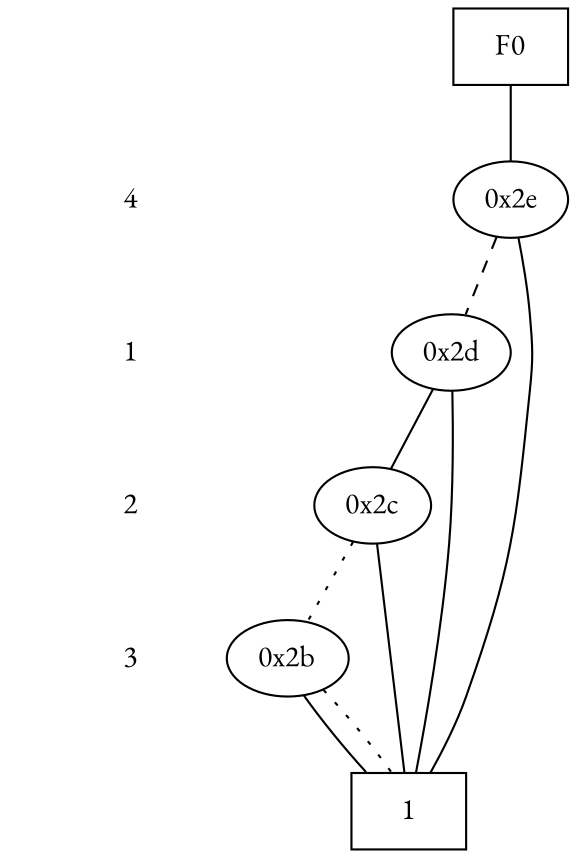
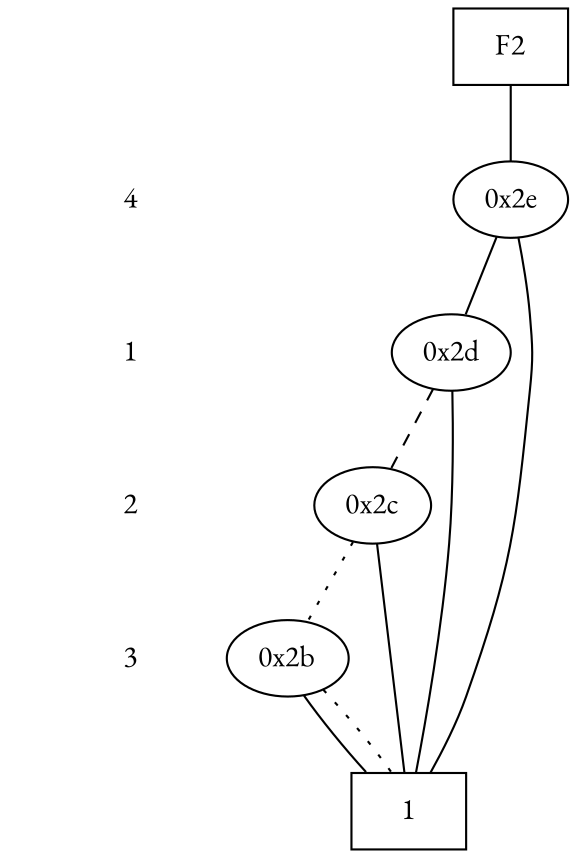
(511, 47) -> (511, 47)
(481, 276) -> (481, 276)
(412, 429) -> (412, 429)
